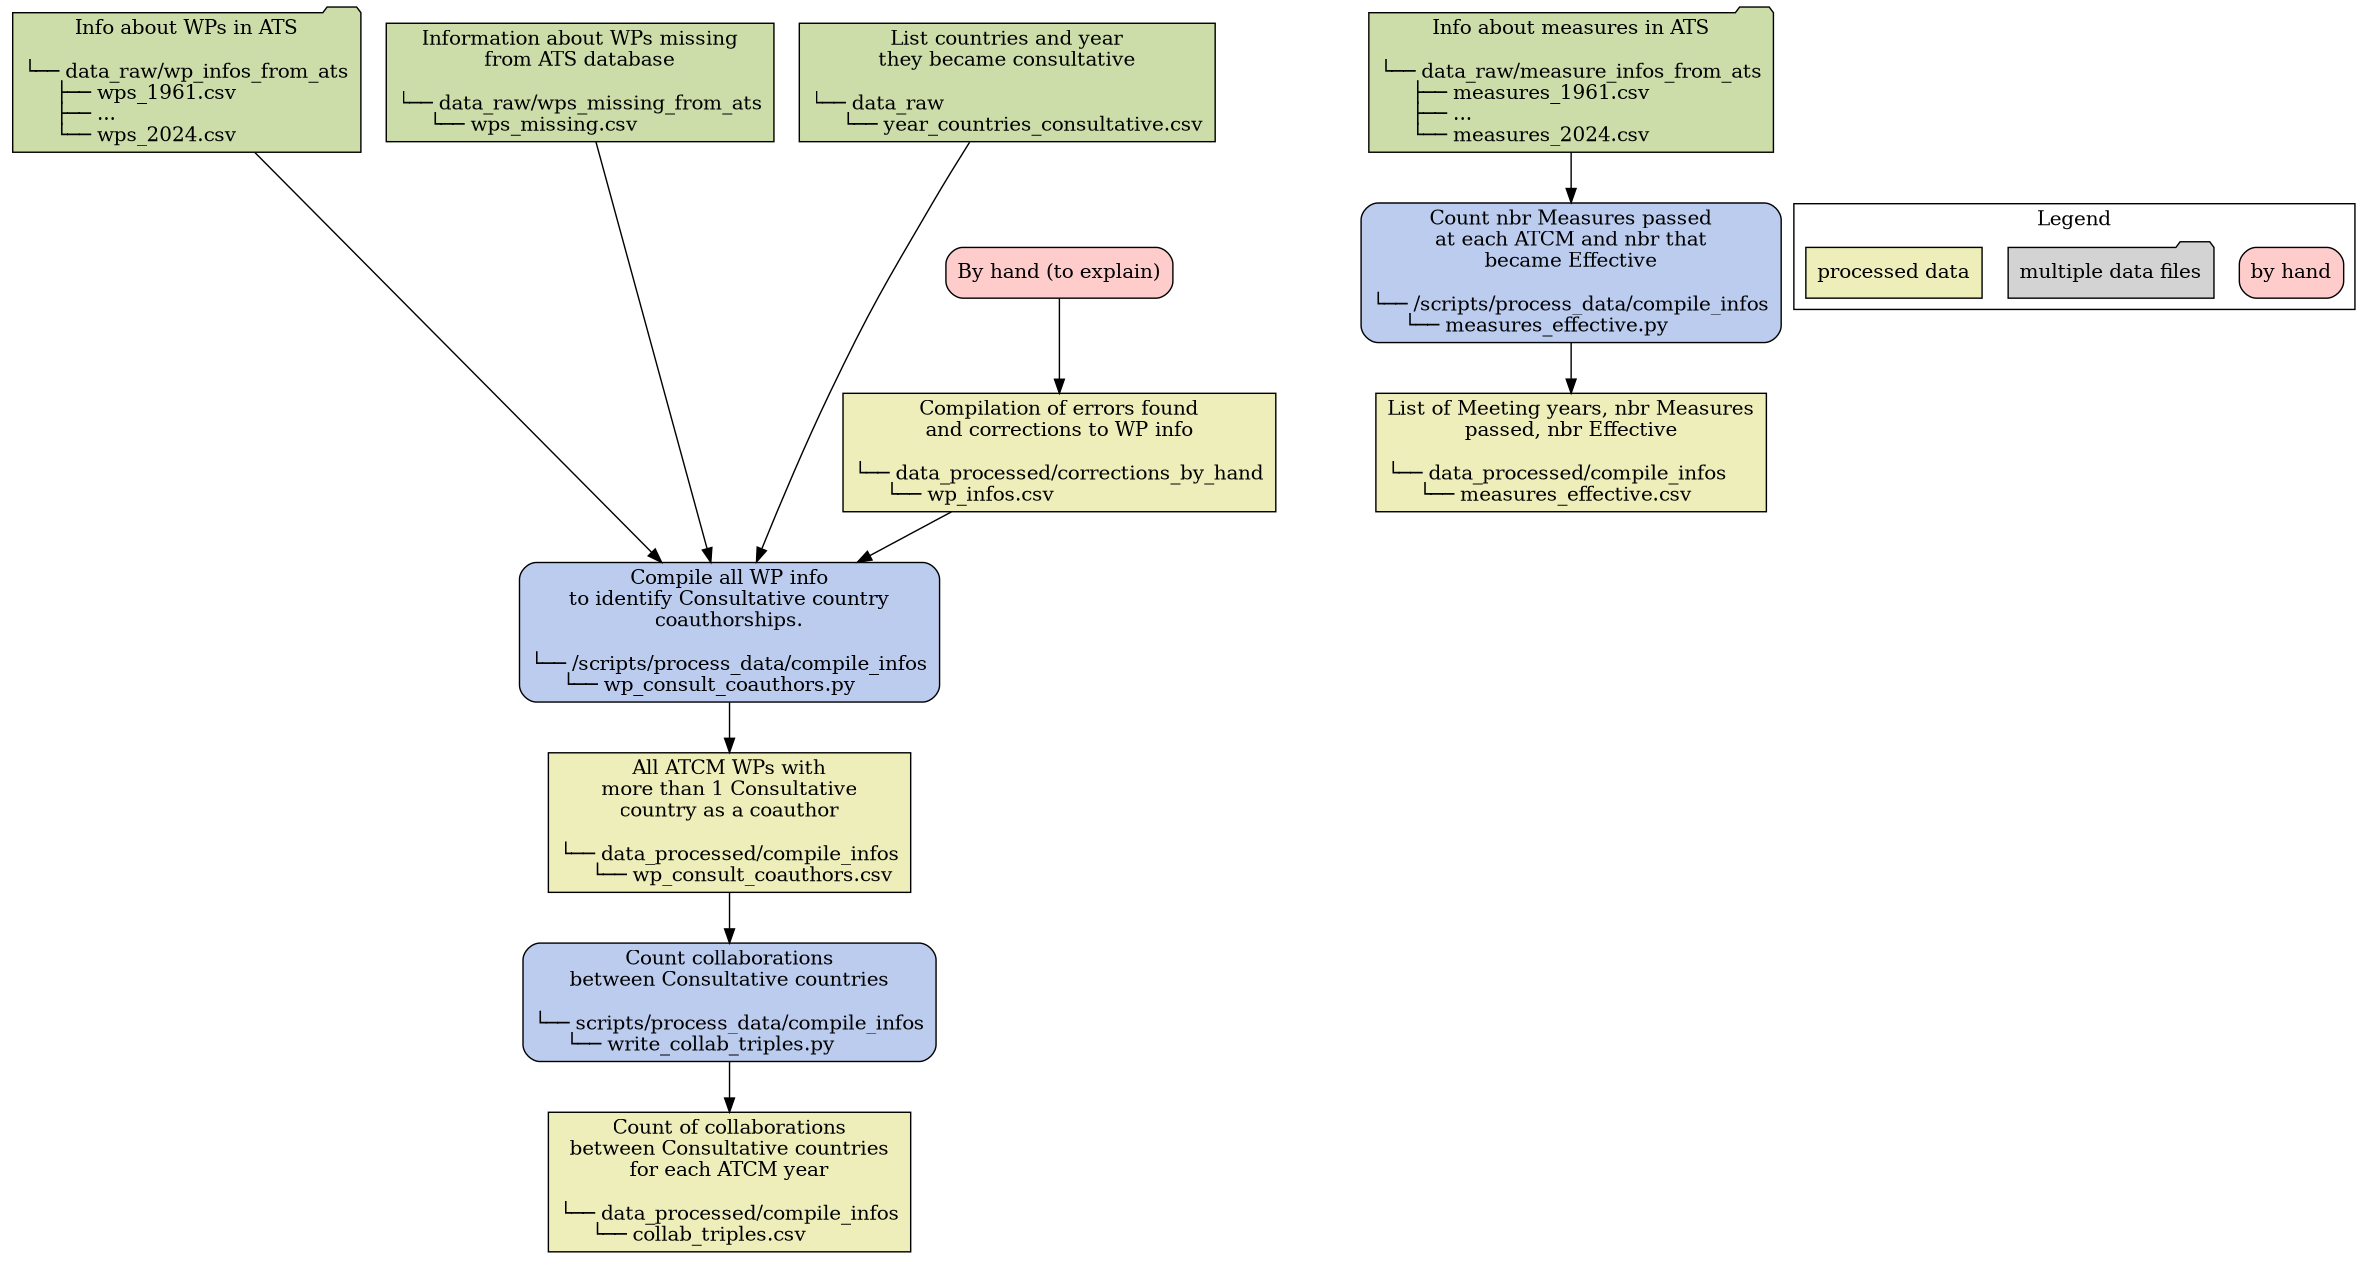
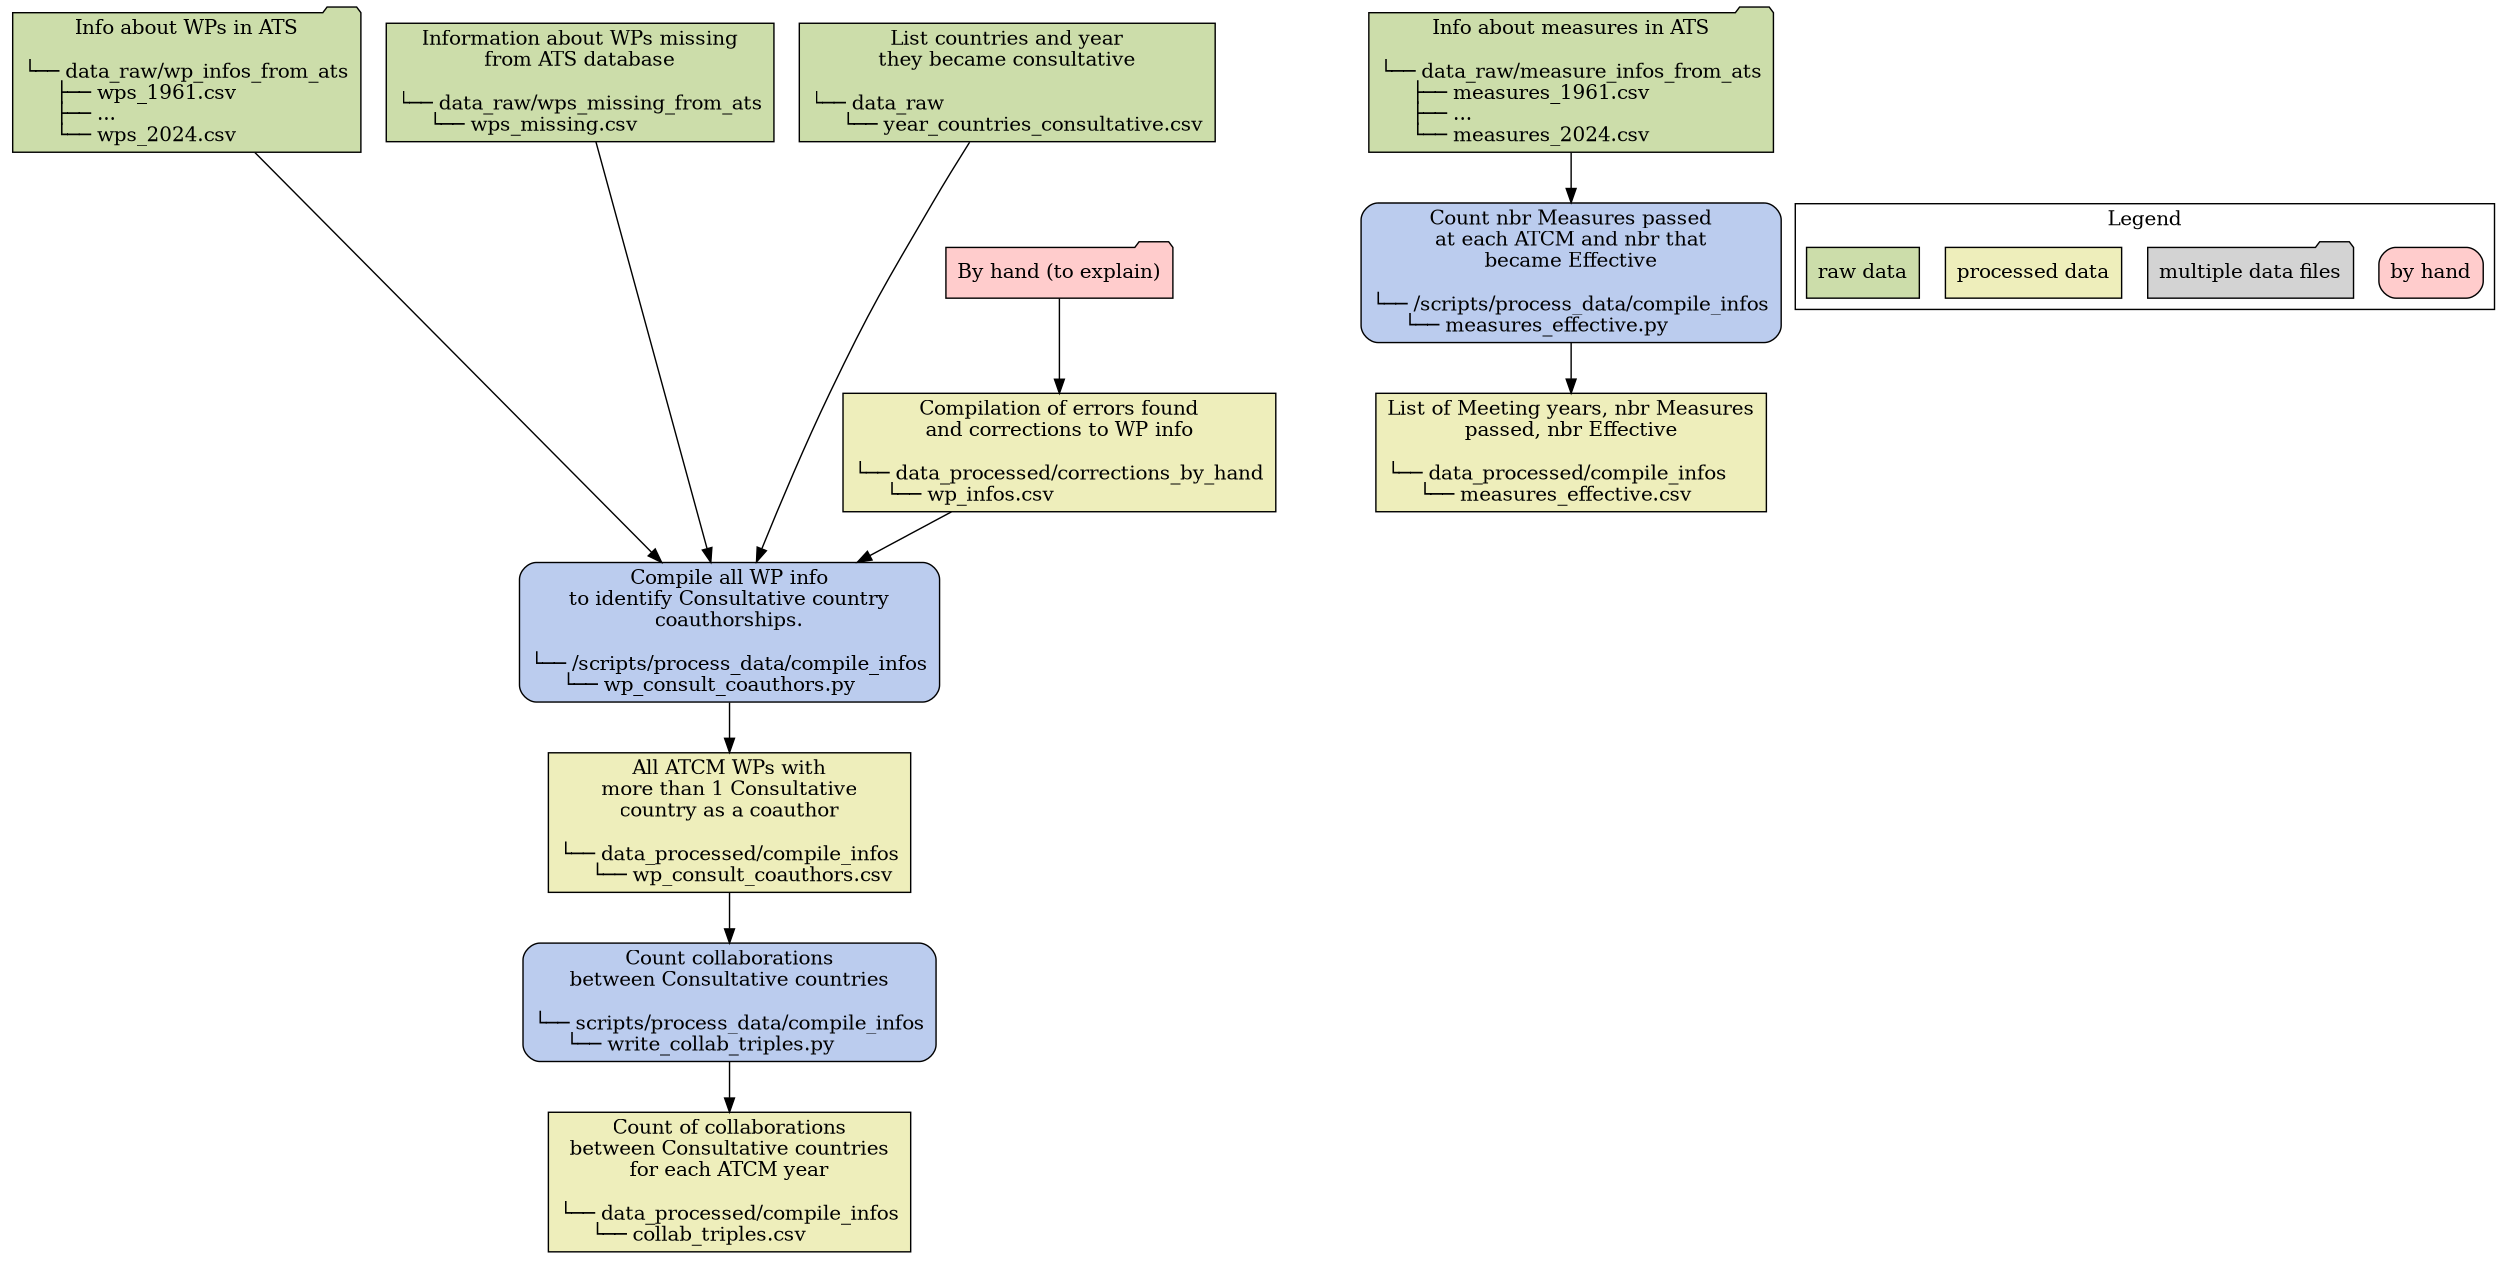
(1059, 273) -> (1059, 273)
none -> (1863, 273)
